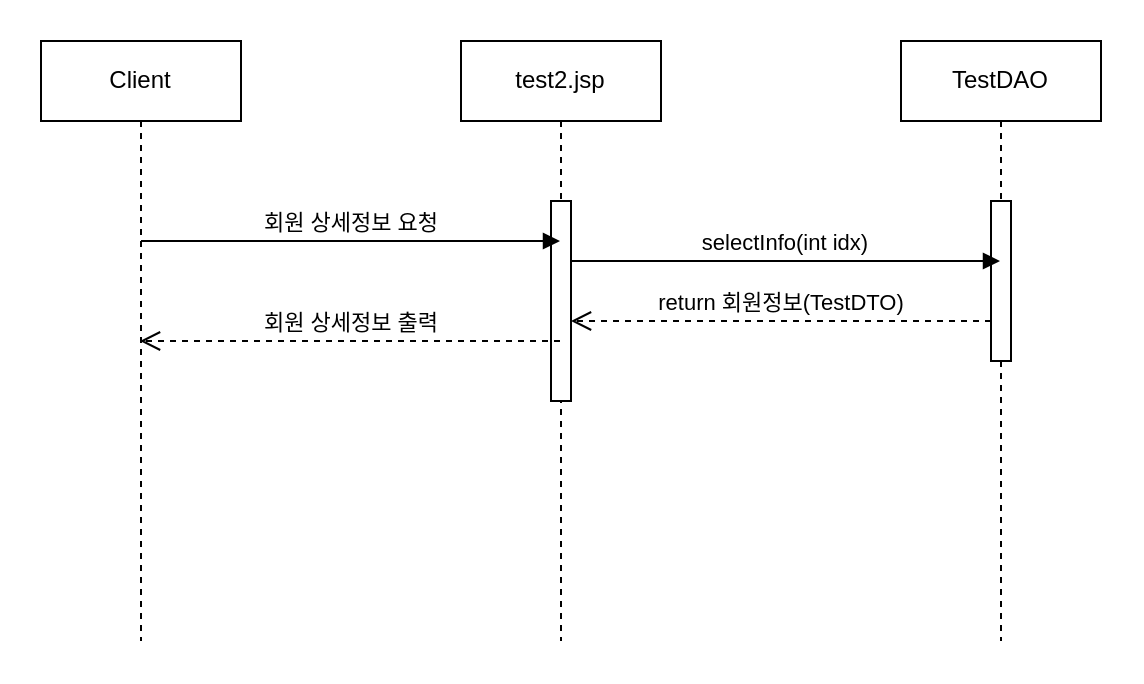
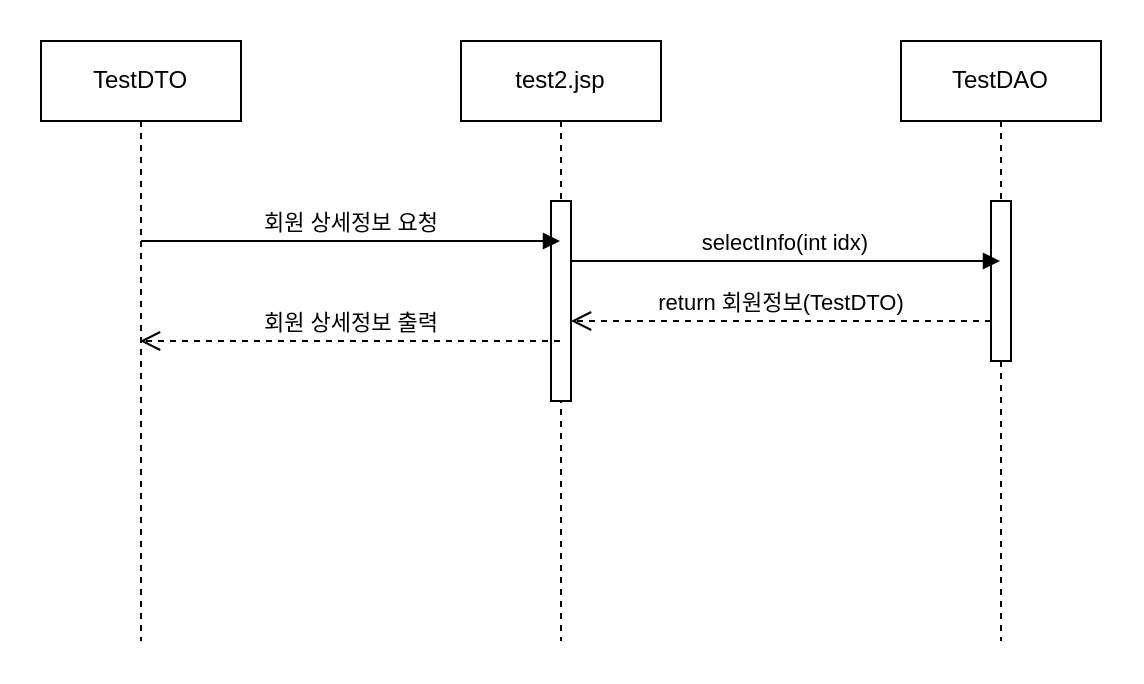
(141, 81) -> (141, 81)
